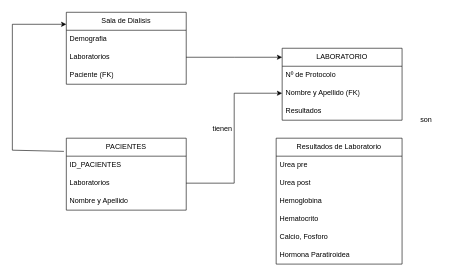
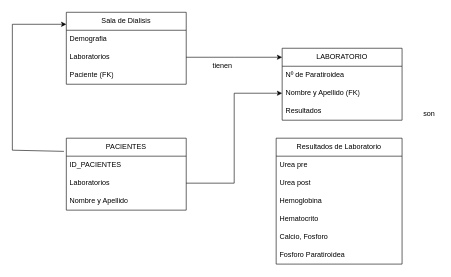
(313, 75) -> (318, 75)
(426, 120) -> (429, 114)
(222, 129) -> (222, 66)
(317, 255) -> (317, 255)
